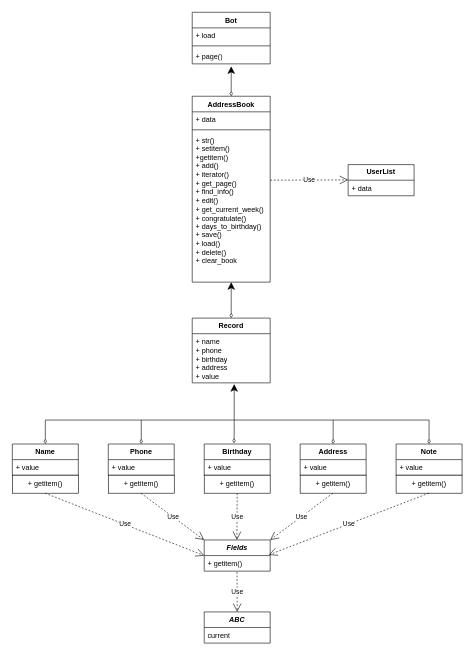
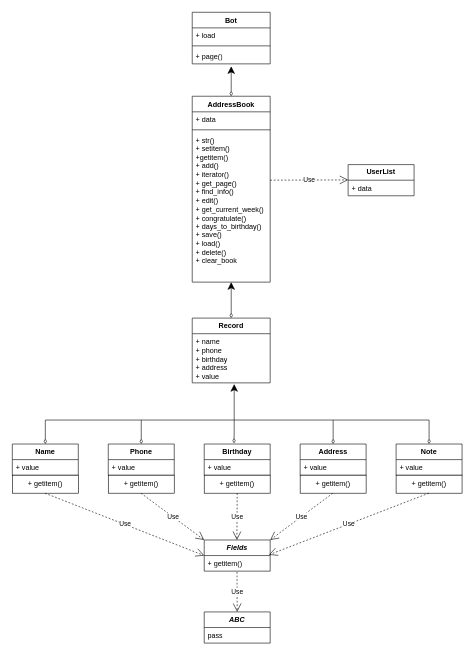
(222, 636) -> (216, 636)
